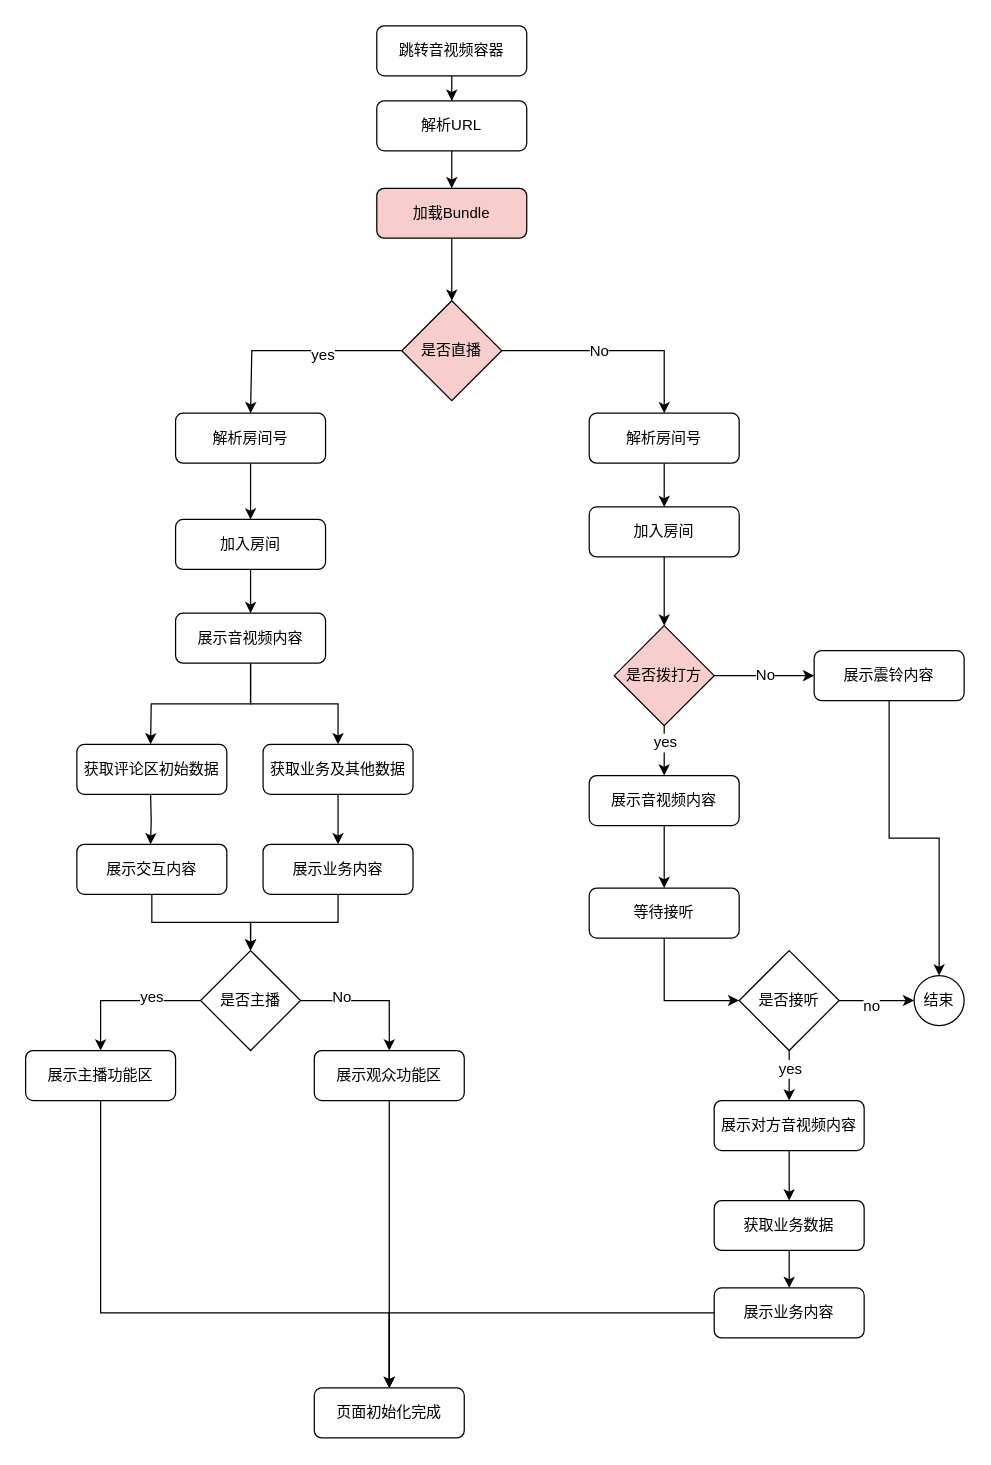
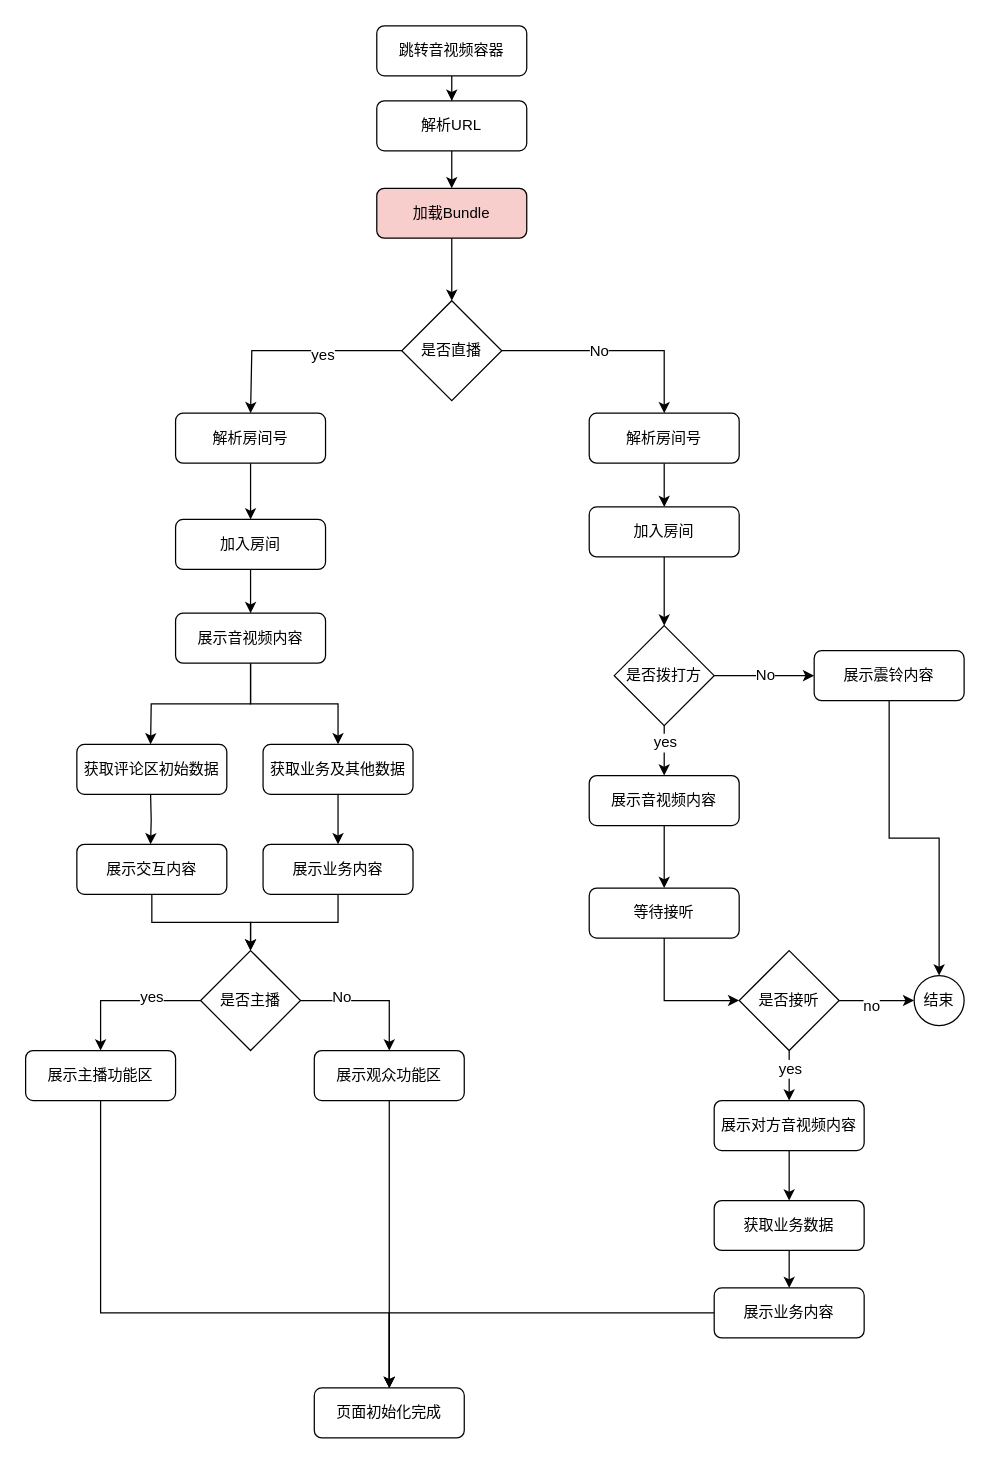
(452, 351) -> (452, 351)
(664, 676) -> (664, 676)
